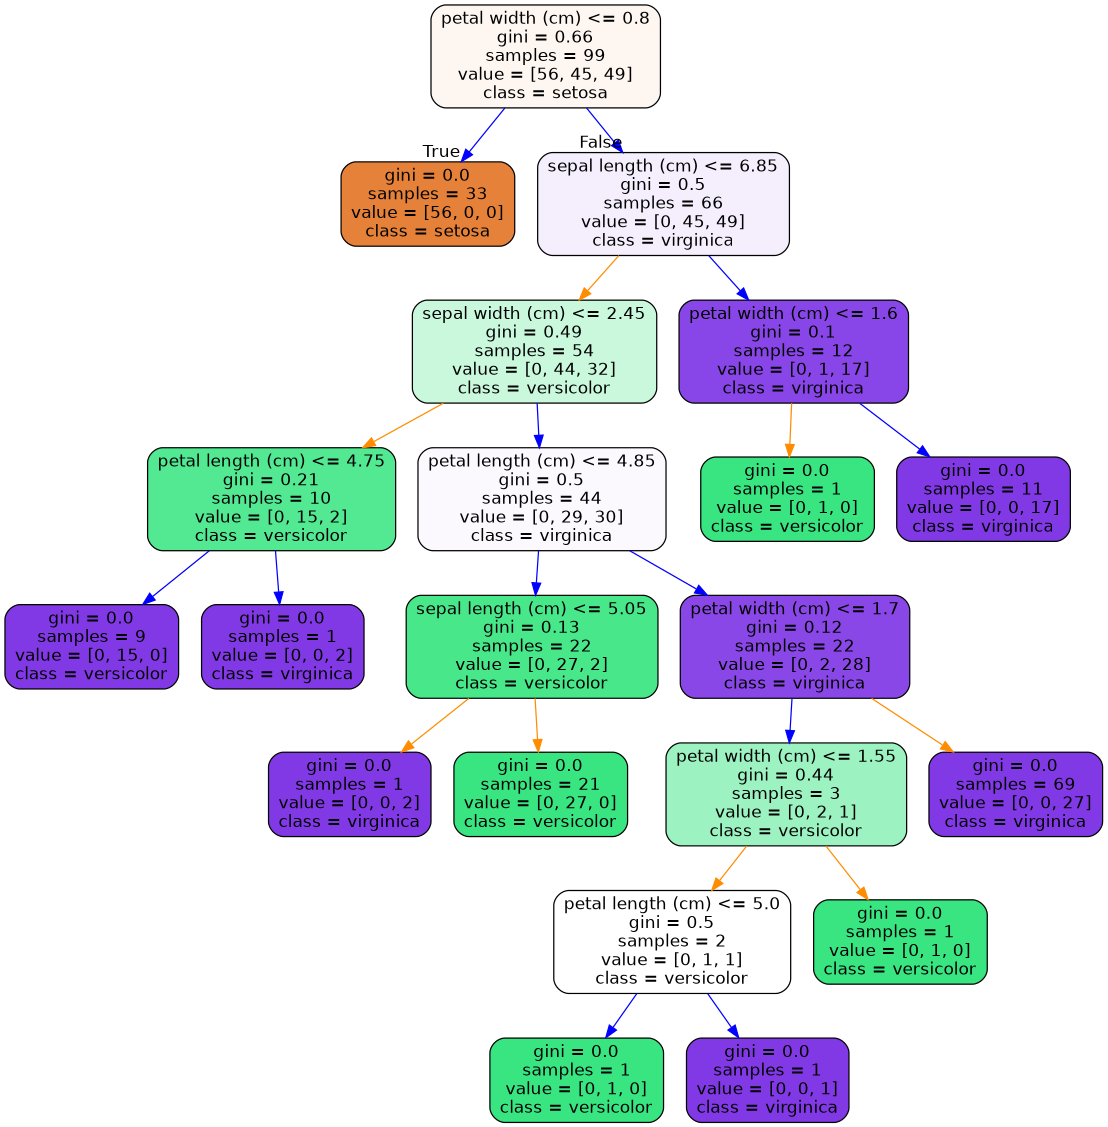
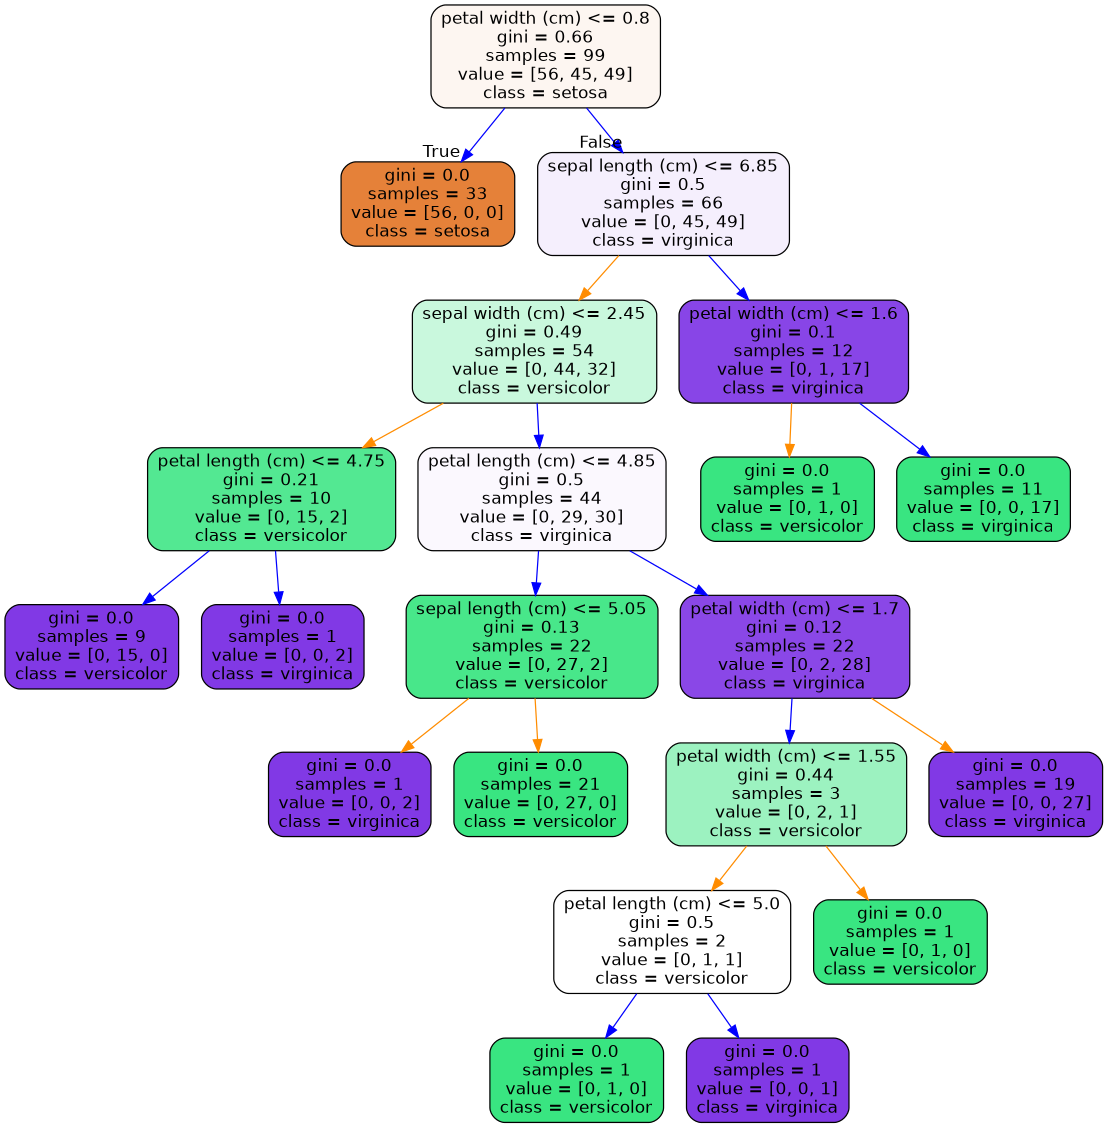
(984, 499) -> (984, 499)
(1016, 794) -> (1016, 794)
